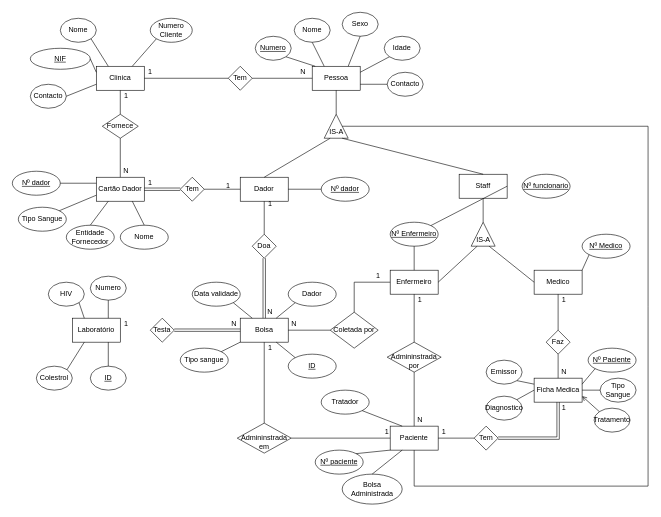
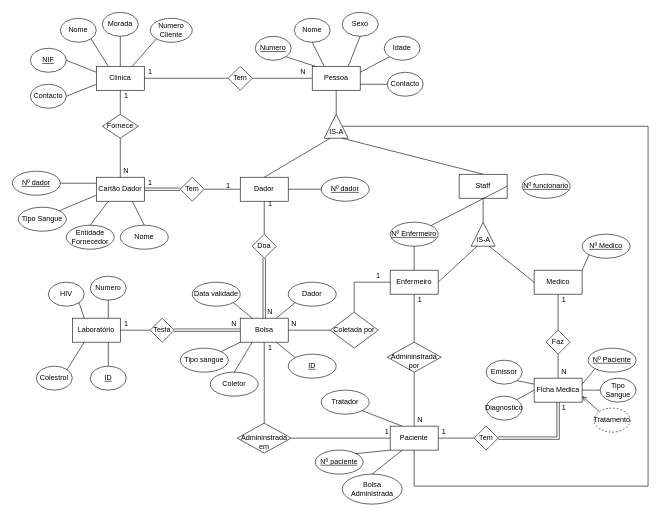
none -> (120, 24)
none -> (120, 51)
(60, 59) -> (48, 60)
none -> (135, 330)
none -> (243, 357)
none -> (234, 384)
(612, 420) -> (612, 420)
